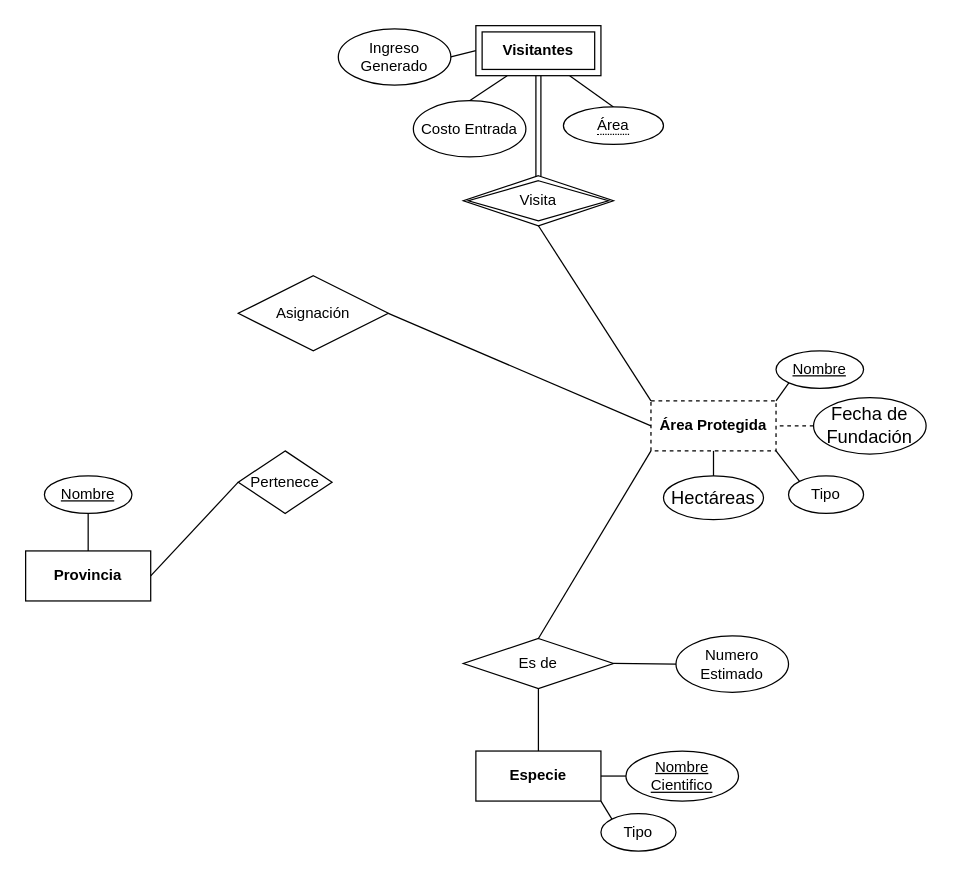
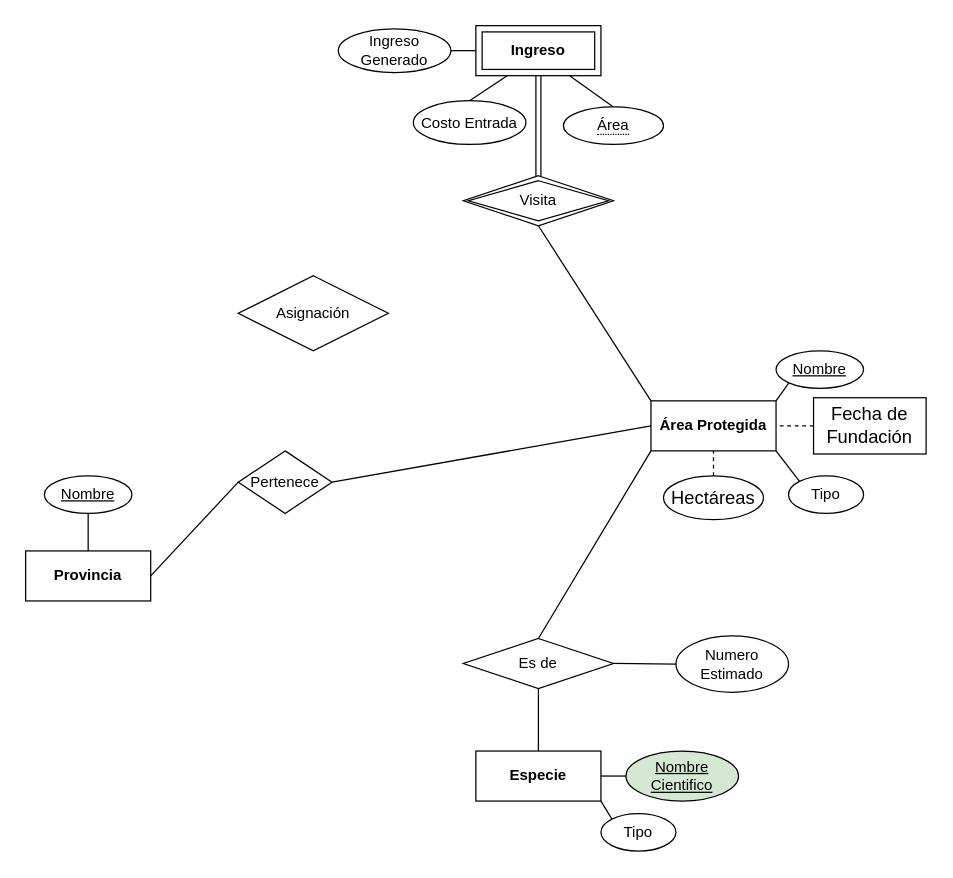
(538, 51) -> (538, 51)
(394, 57) -> (394, 51)
(469, 129) -> (469, 123)
(519, 369) -> none
(713, 426) -> (713, 426)
(869, 426) -> (869, 426)
none -> (491, 454)
(713, 462) -> (713, 462)
(682, 776) -> (682, 776)
